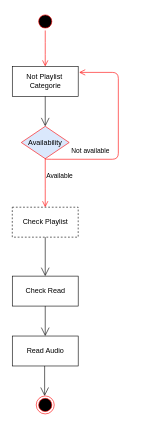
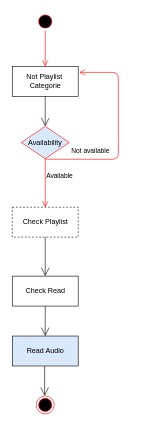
(45, 351) -> (45, 351)
